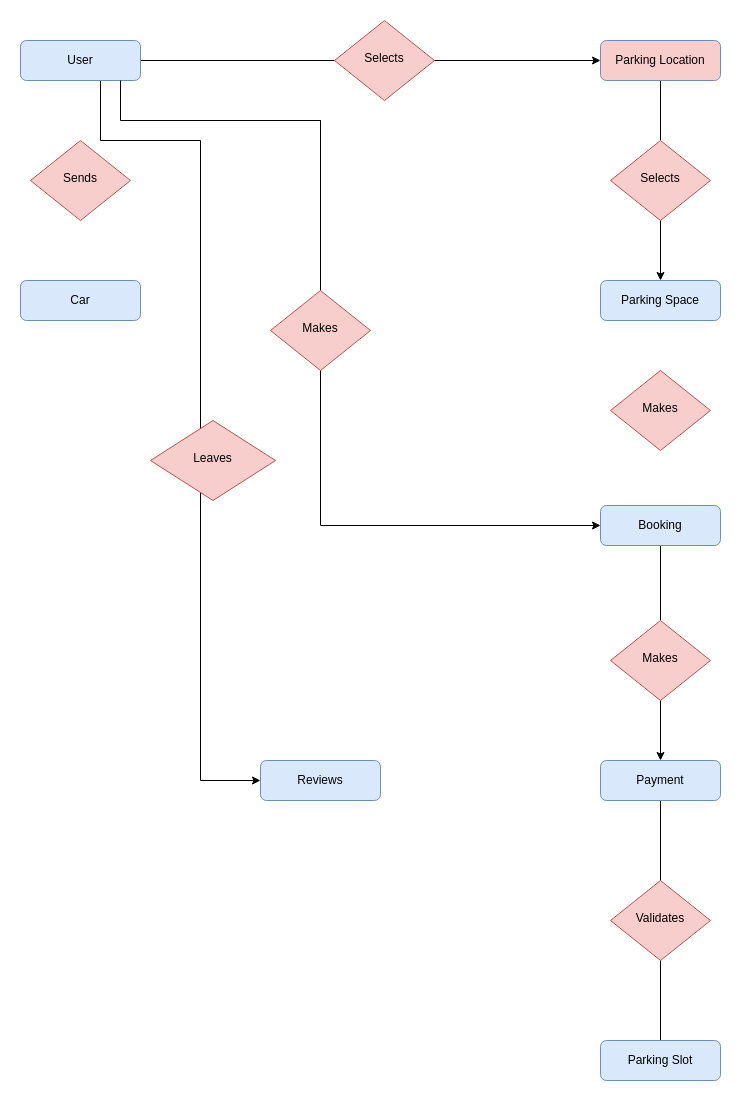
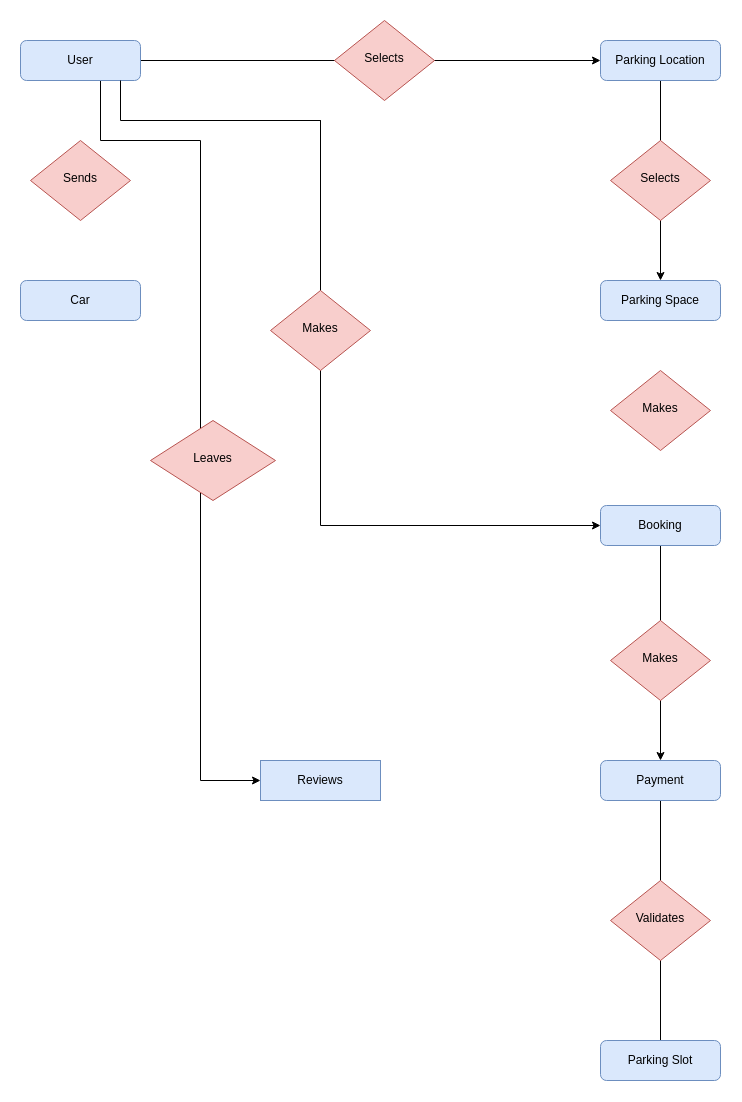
(661, 61) -> (661, 61)
(321, 781) -> (321, 781)
